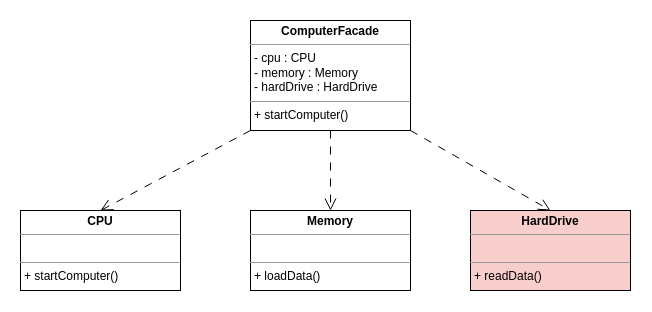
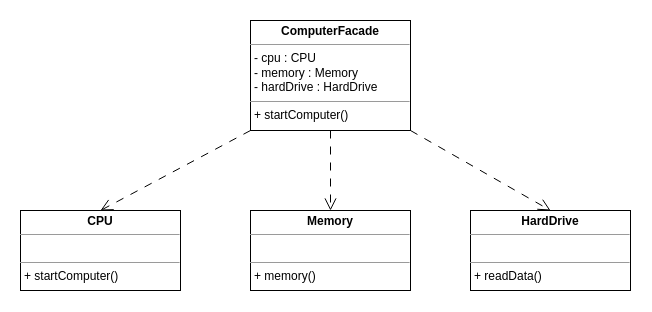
(288, 225) -> (283, 225)
(551, 251) -> (551, 251)
